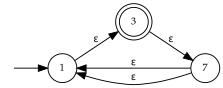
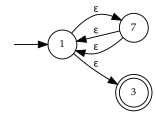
(167, 43) -> (90, 18)
